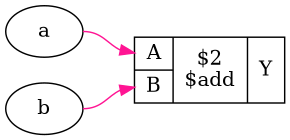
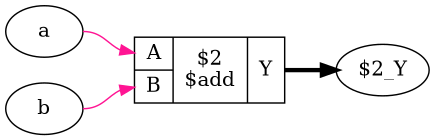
none -> (383, 70)
